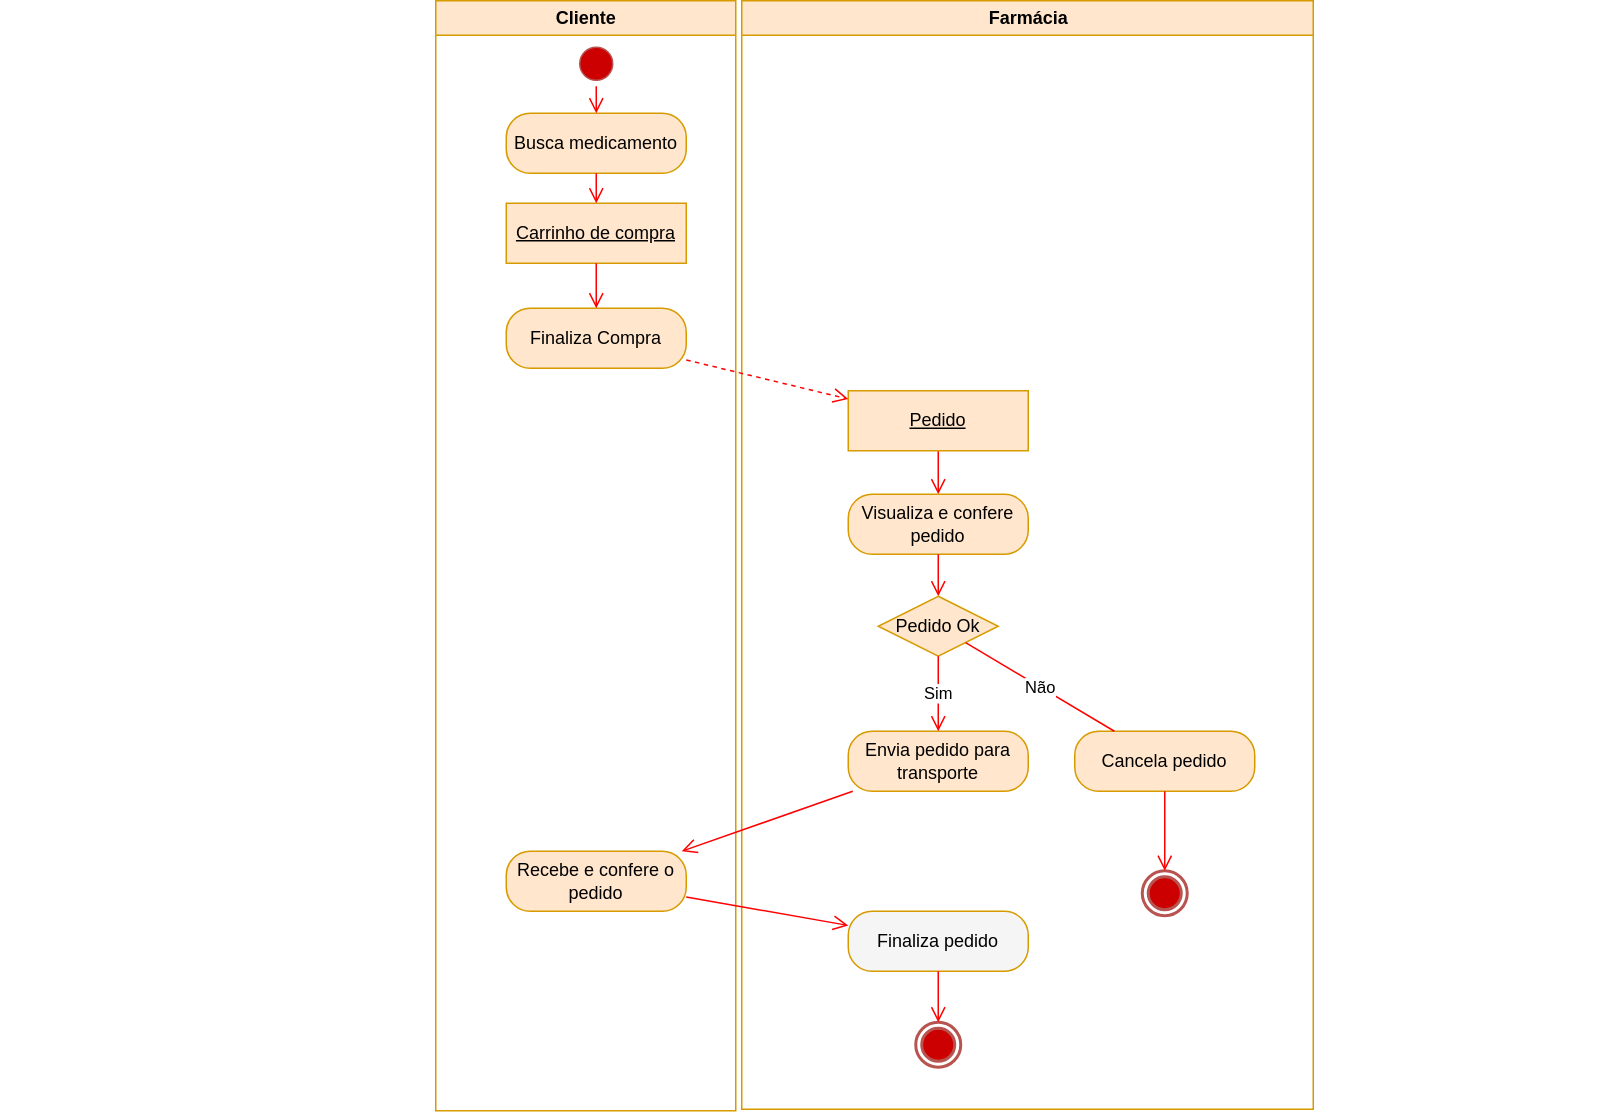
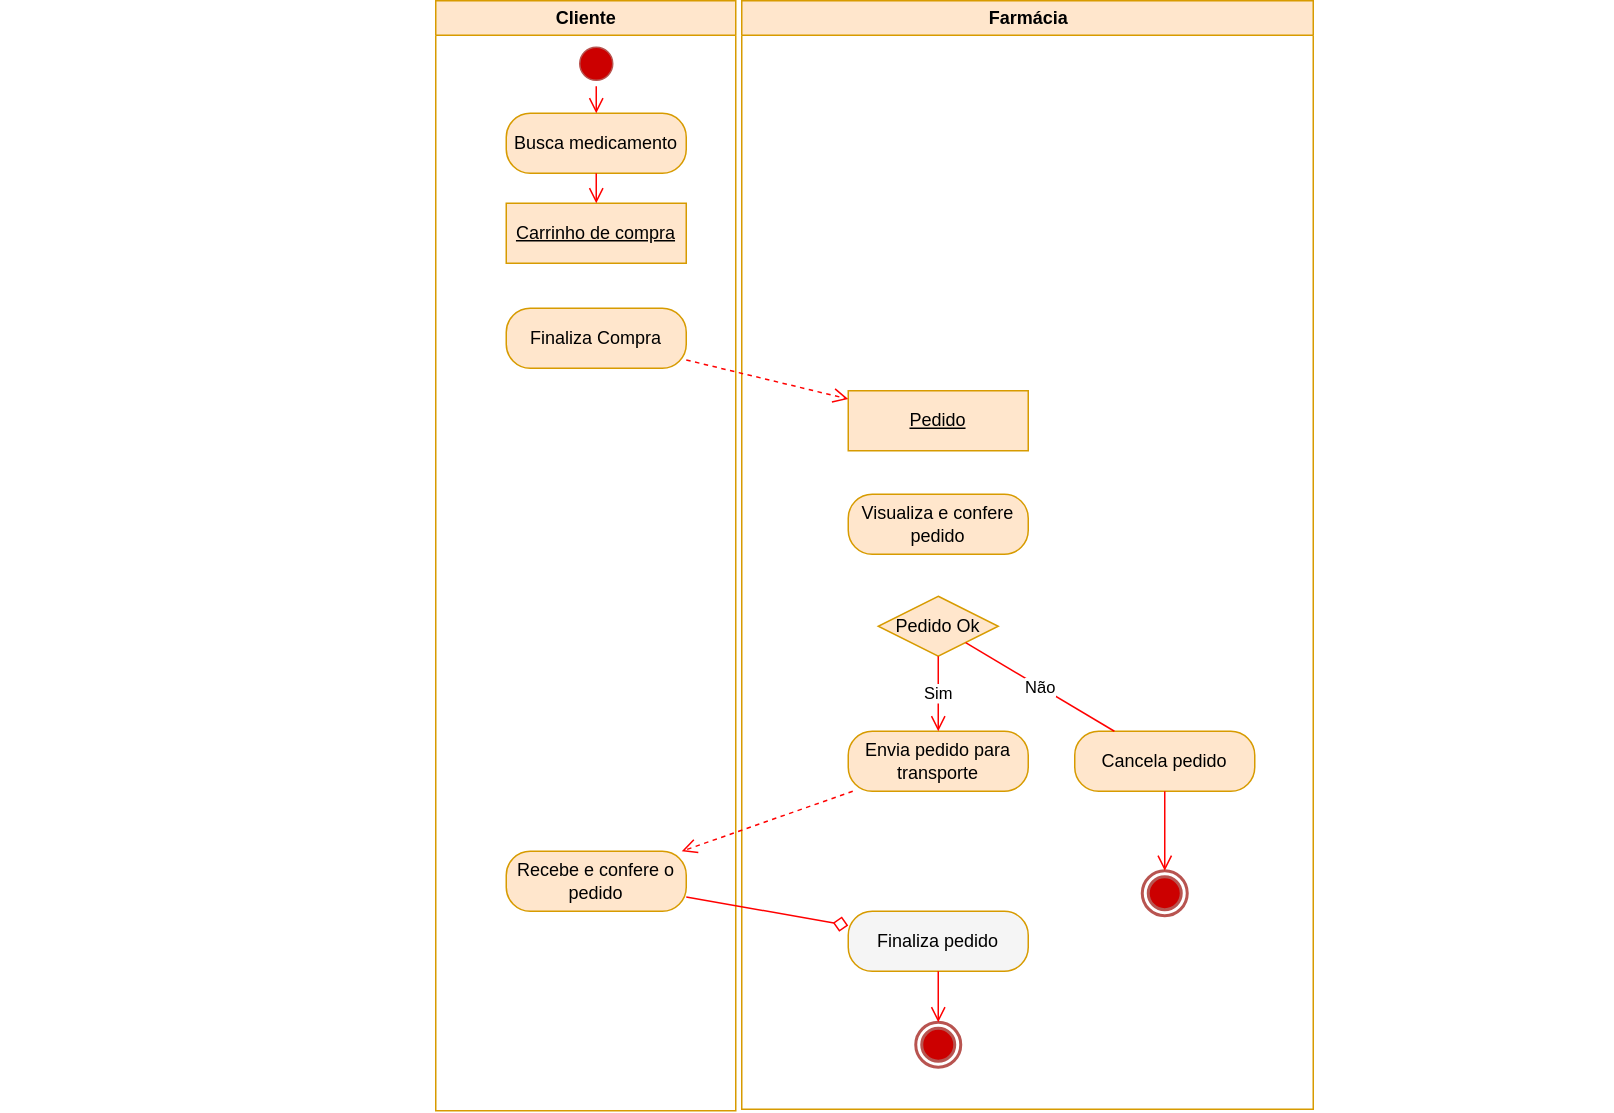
(596, 288) -> none
(938, 475) -> none
(938, 574) -> none
(767, 821) -> (767, 821)
(838, 924) -> (833, 923)
